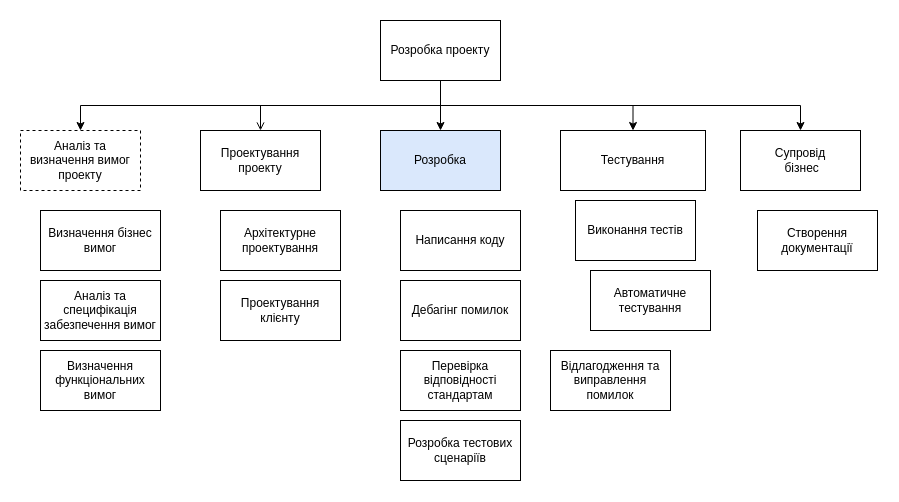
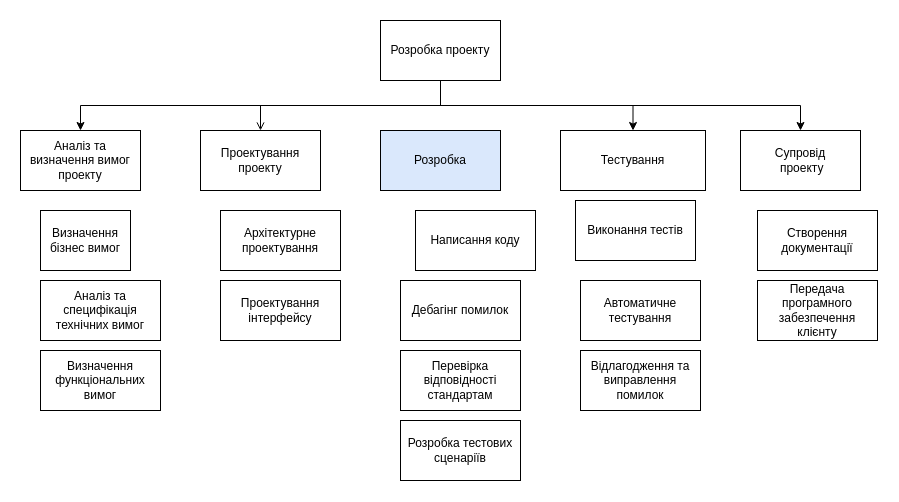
(441, 115) -> none
(81, 161) -> (81, 161)
(801, 161) -> (801, 161)
(101, 241) -> (86, 241)
(461, 241) -> (476, 241)
(651, 301) -> (641, 311)
(101, 311) -> (101, 311)
(281, 311) -> (281, 311)
none -> (818, 311)
(611, 381) -> (641, 381)
